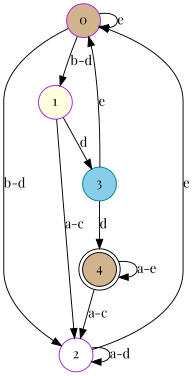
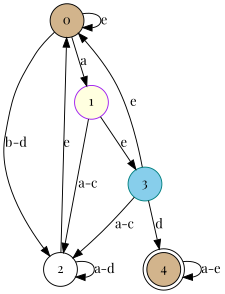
(84, 21) -> (67, 21)
(82, 61) -> (83, 61)
(84, 143) -> (124, 143)
(89, 310) -> (108, 225)
(76, 355) -> (60, 269)
